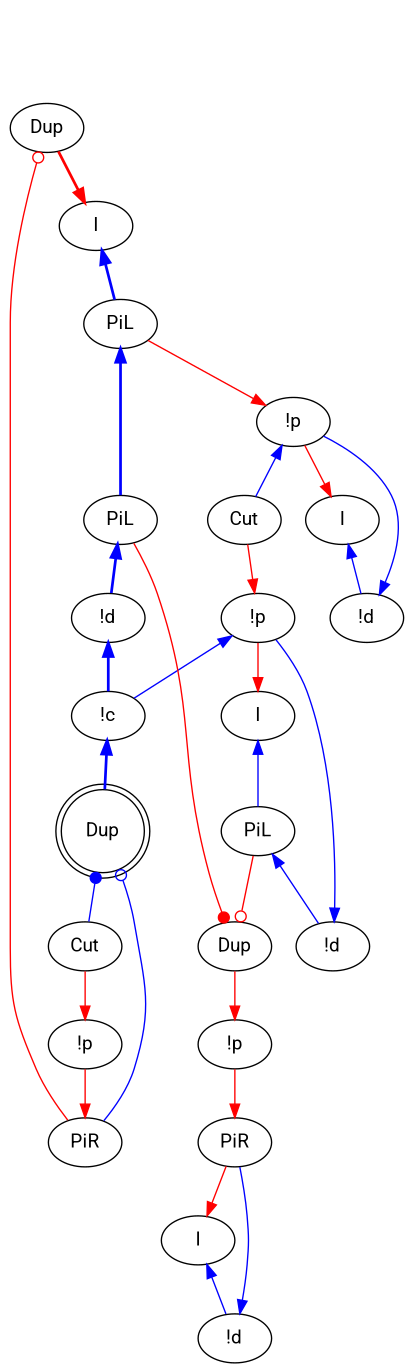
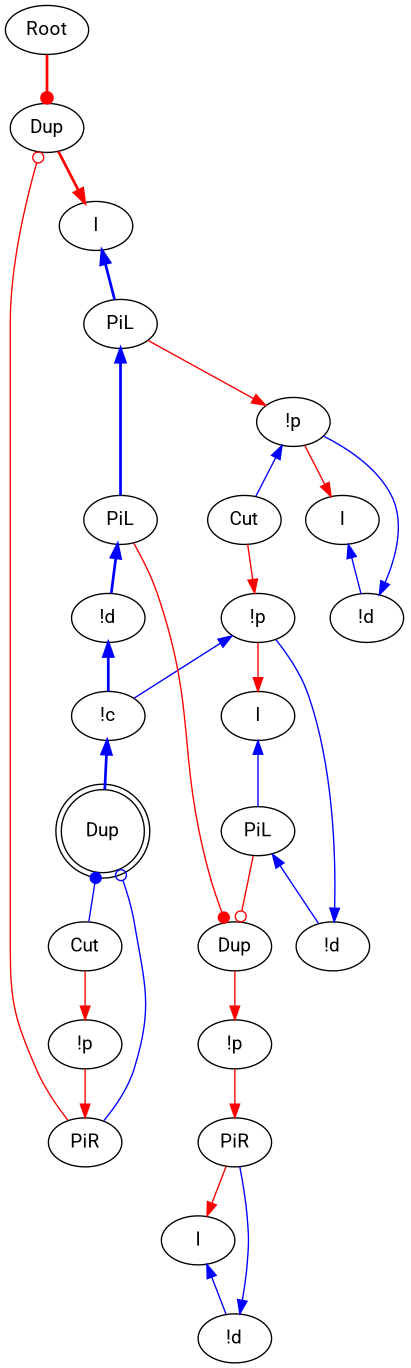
none -> (47, 30)
